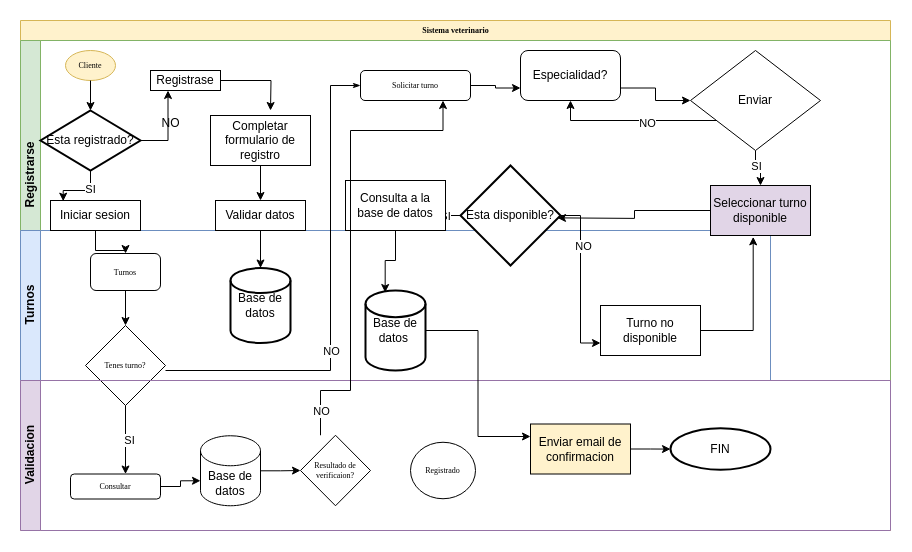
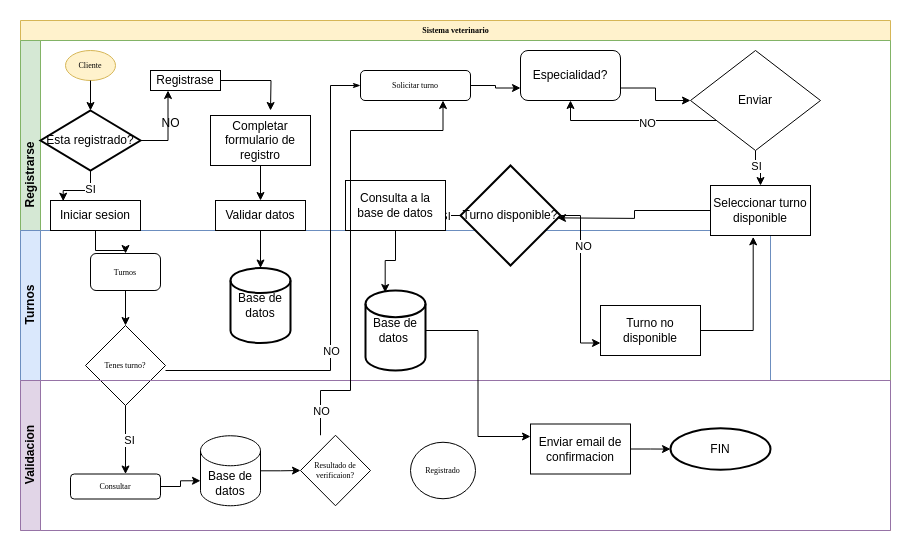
(761, 211) -> (761, 211)
(511, 216) -> (511, 216)
(581, 449) -> (581, 449)
